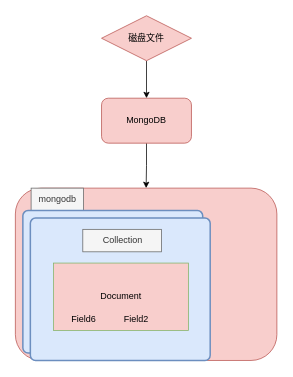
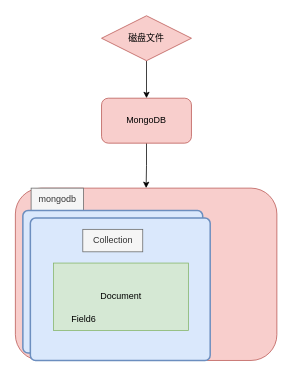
(122, 240) -> (113, 240)
(121, 297) -> (121, 297)
(136, 319) -> none
